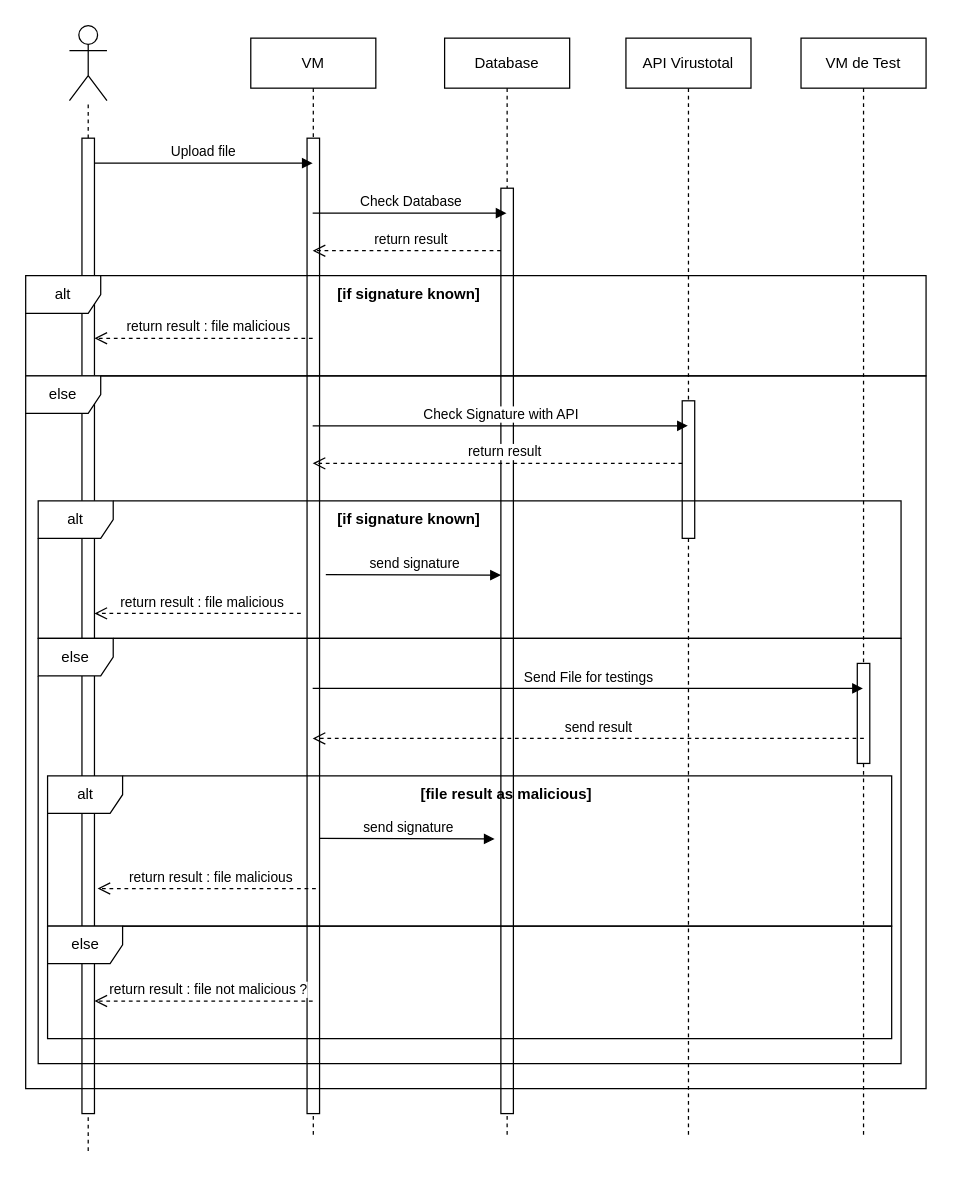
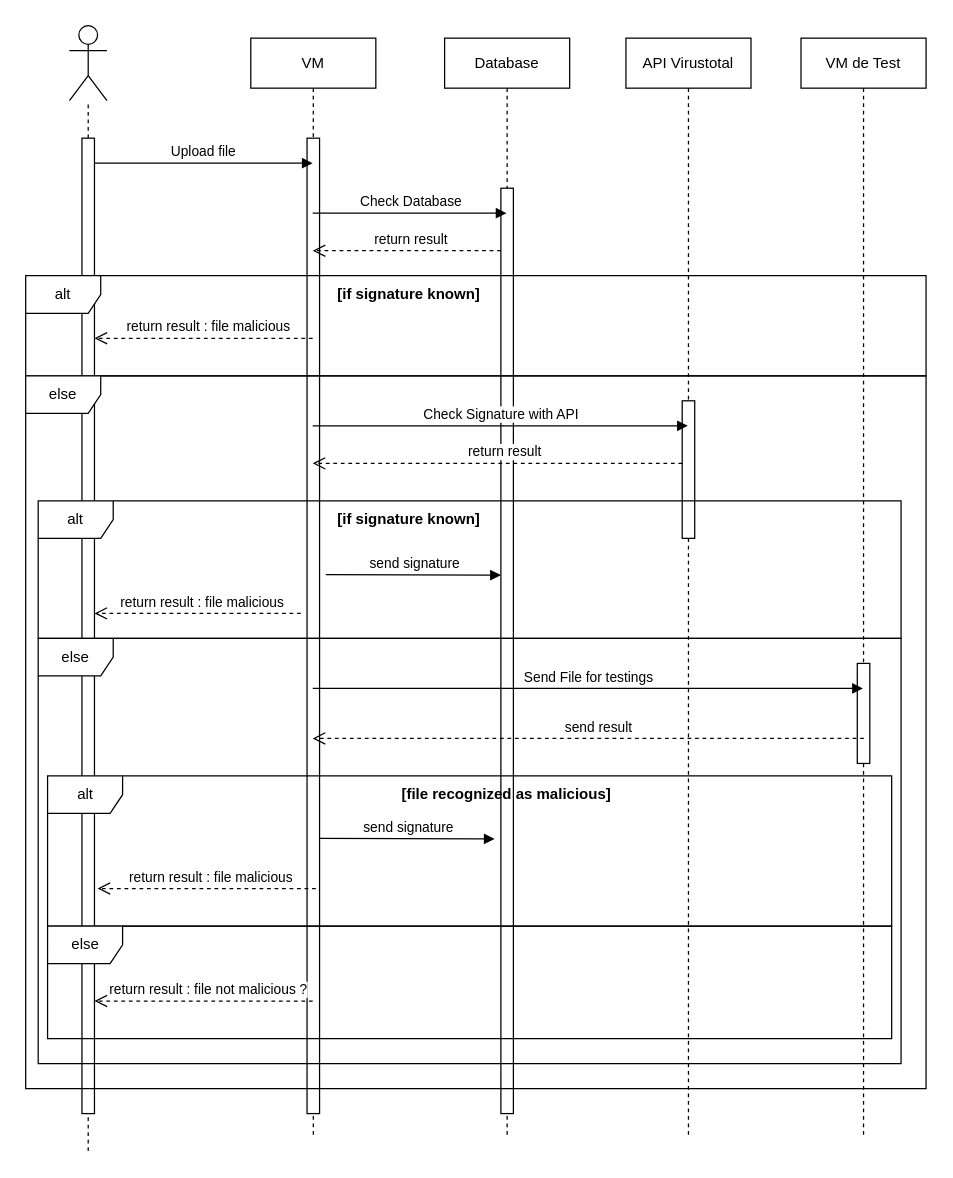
(504, 794) -> (504, 794)
